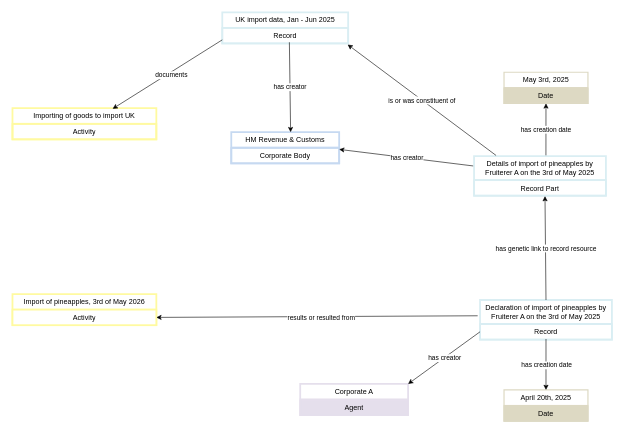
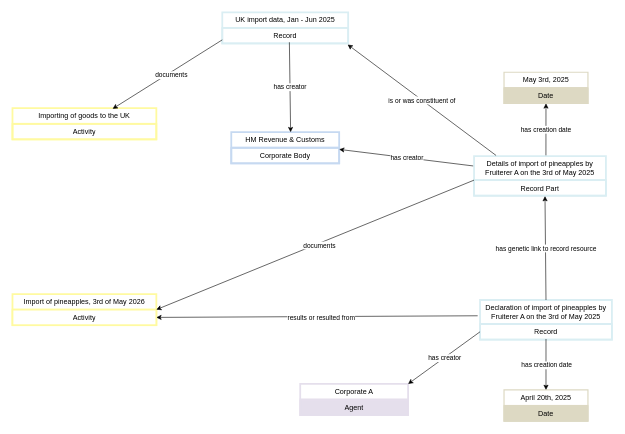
(84, 116) -> (84, 116)
none -> (317, 245)
